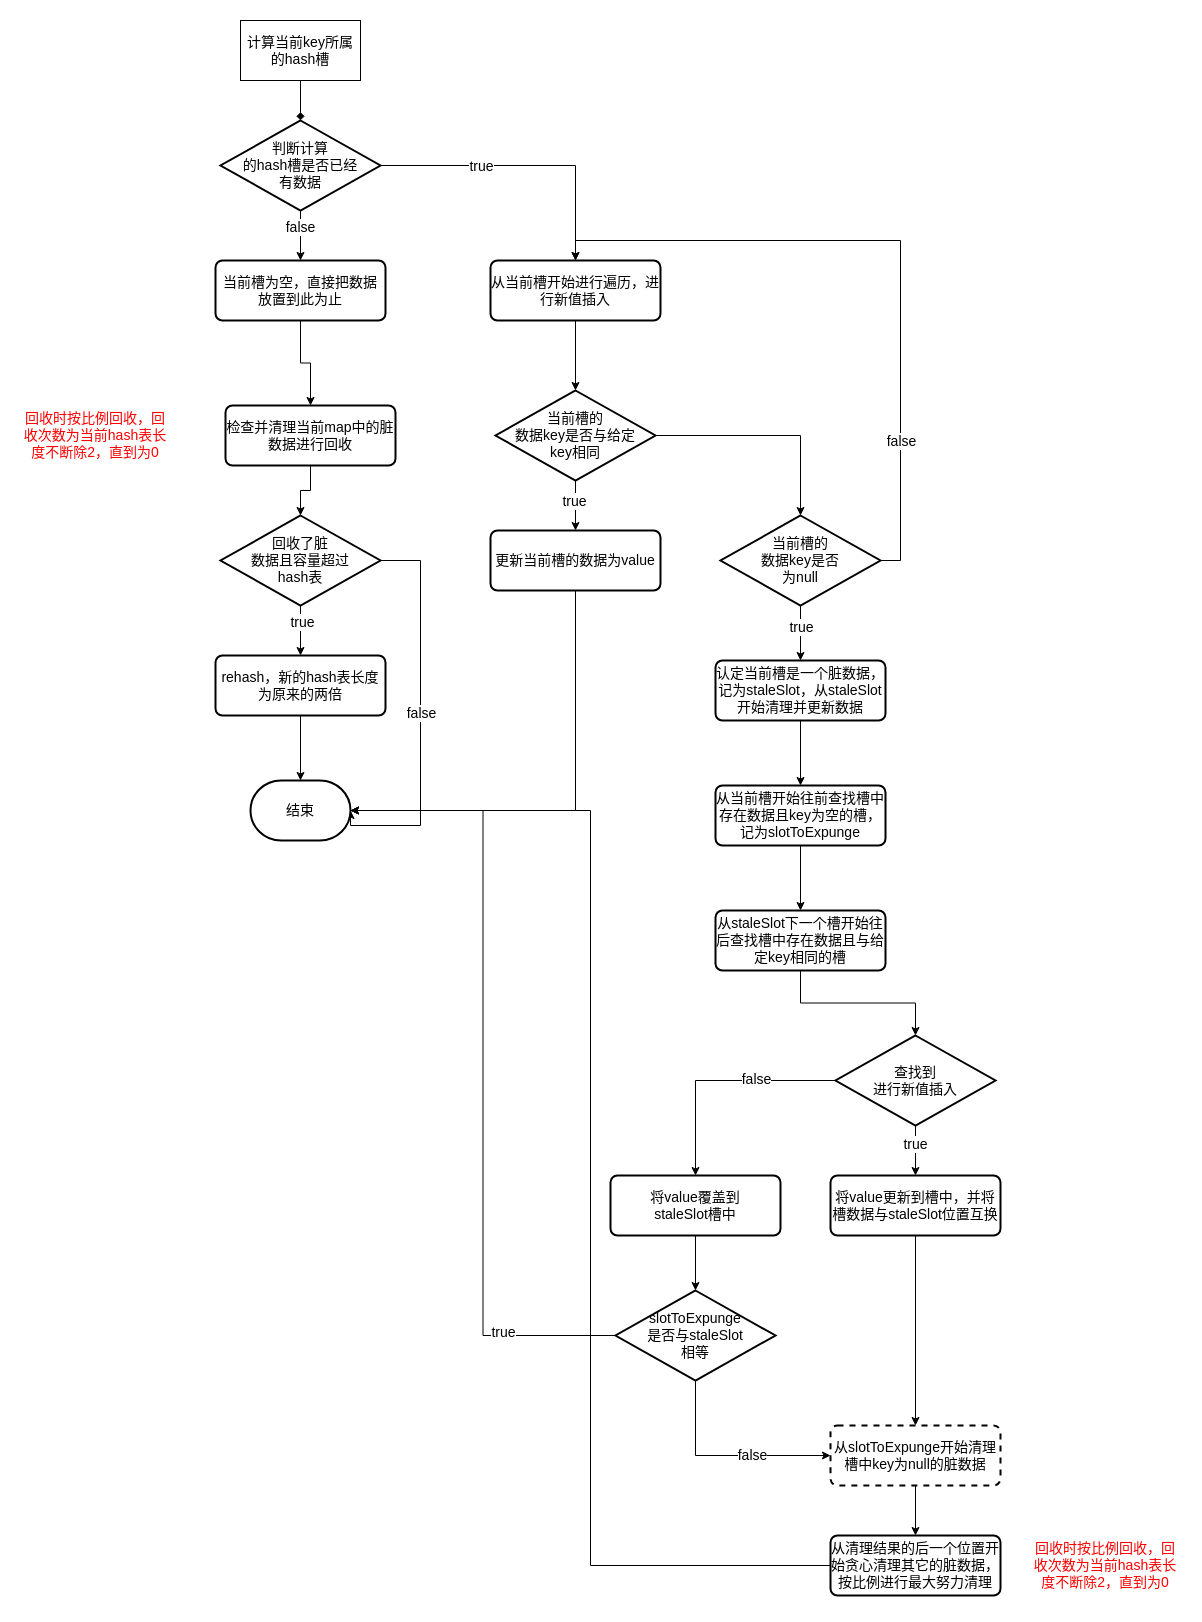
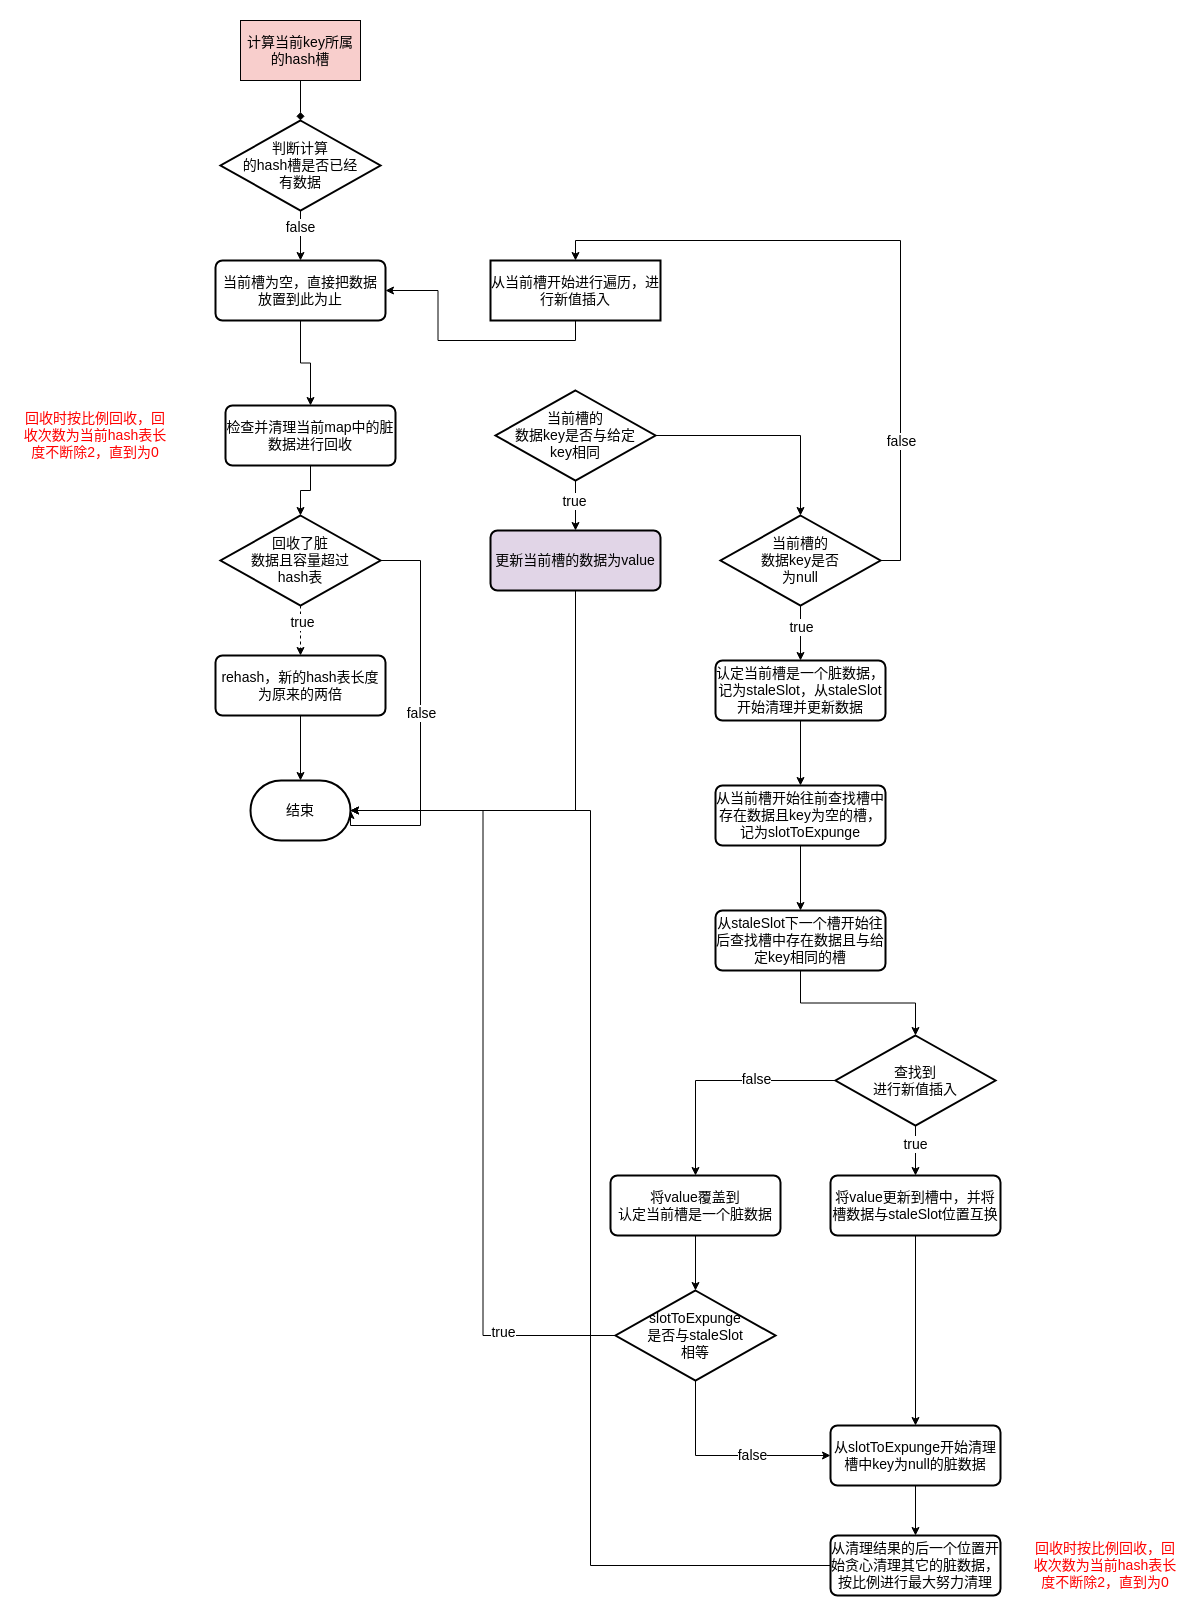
(301, 51) -> (301, 51)
(514, 166) -> none
(576, 291) -> (576, 291)
(576, 361) -> (460, 341)
(576, 561) -> (576, 561)
(576, 591) -> (576, 591)
(301, 639) -> (301, 639)
(696, 1206) -> (696, 1206)
(916, 1456) -> (916, 1456)
